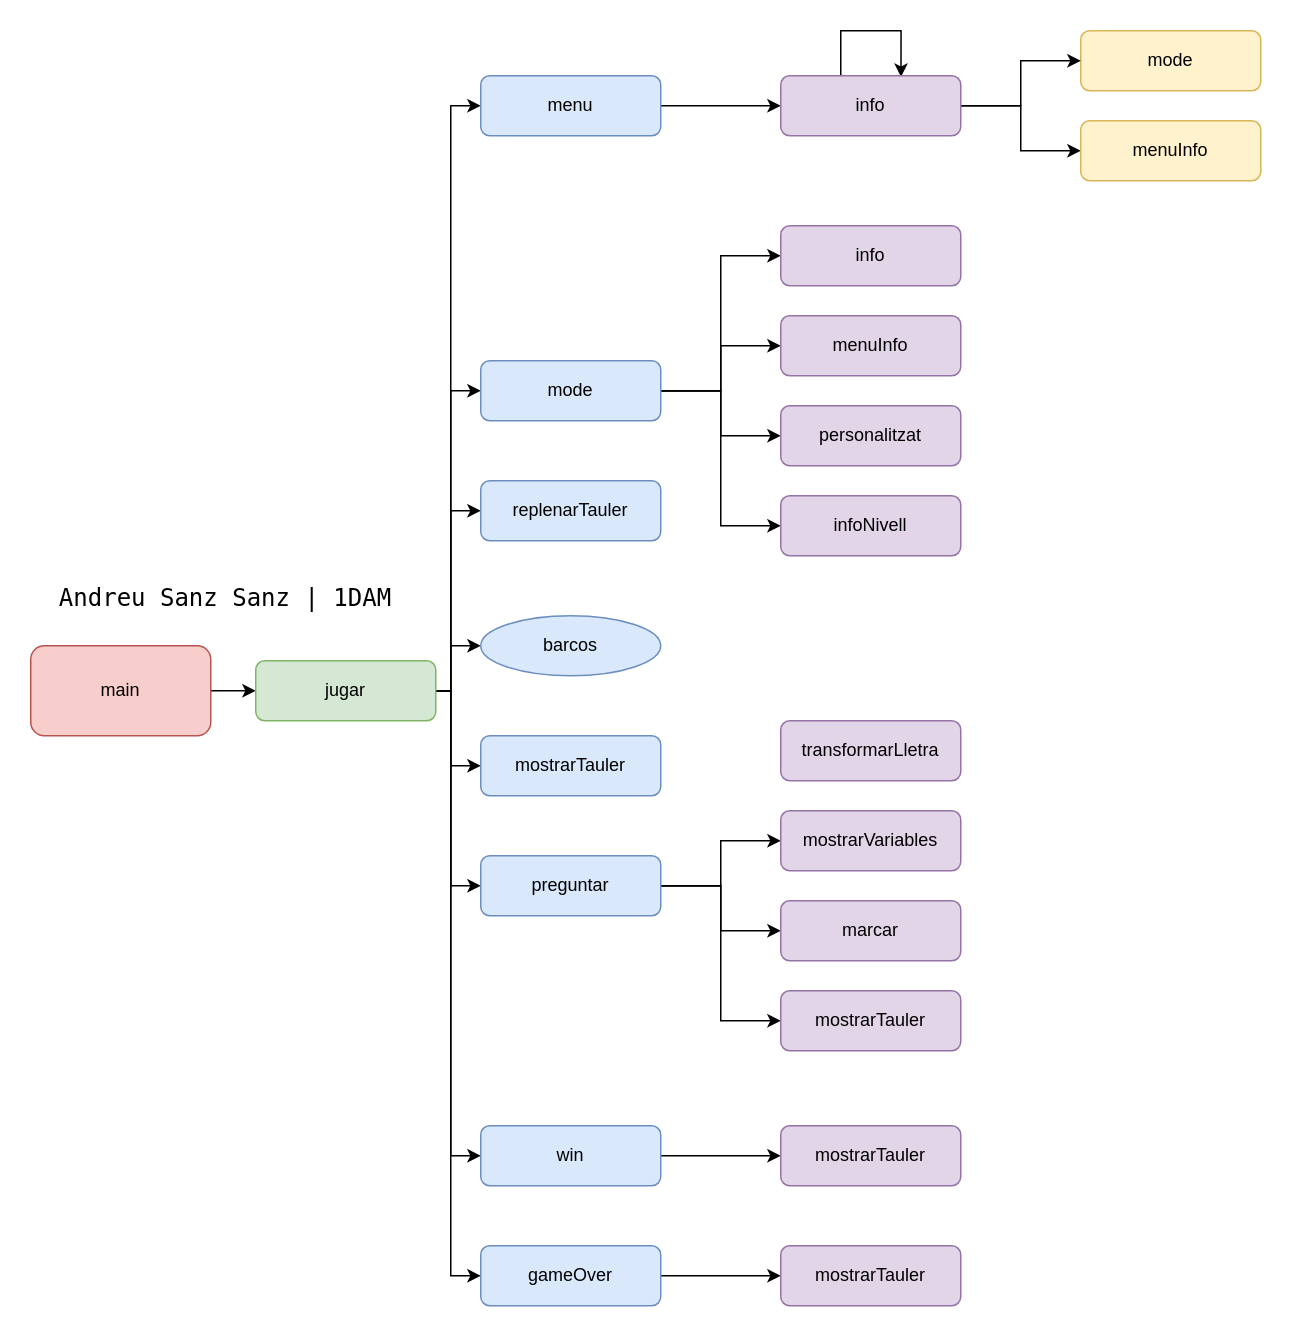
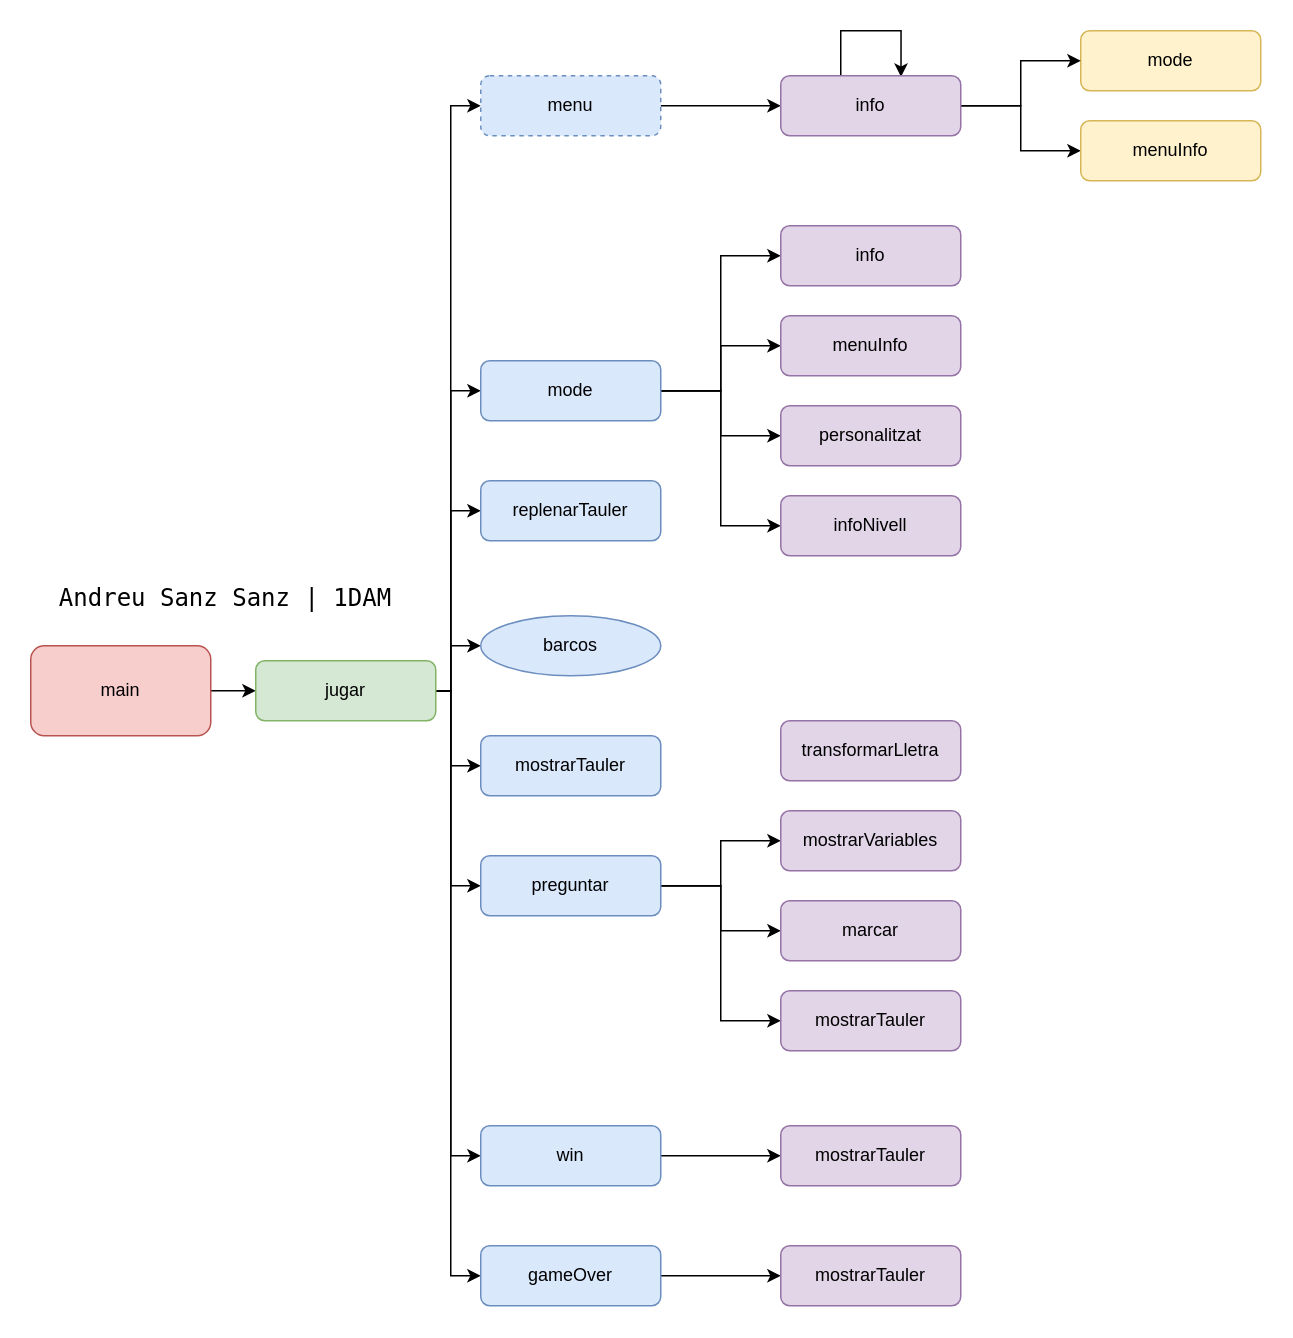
(571, 106) -> (571, 106)
